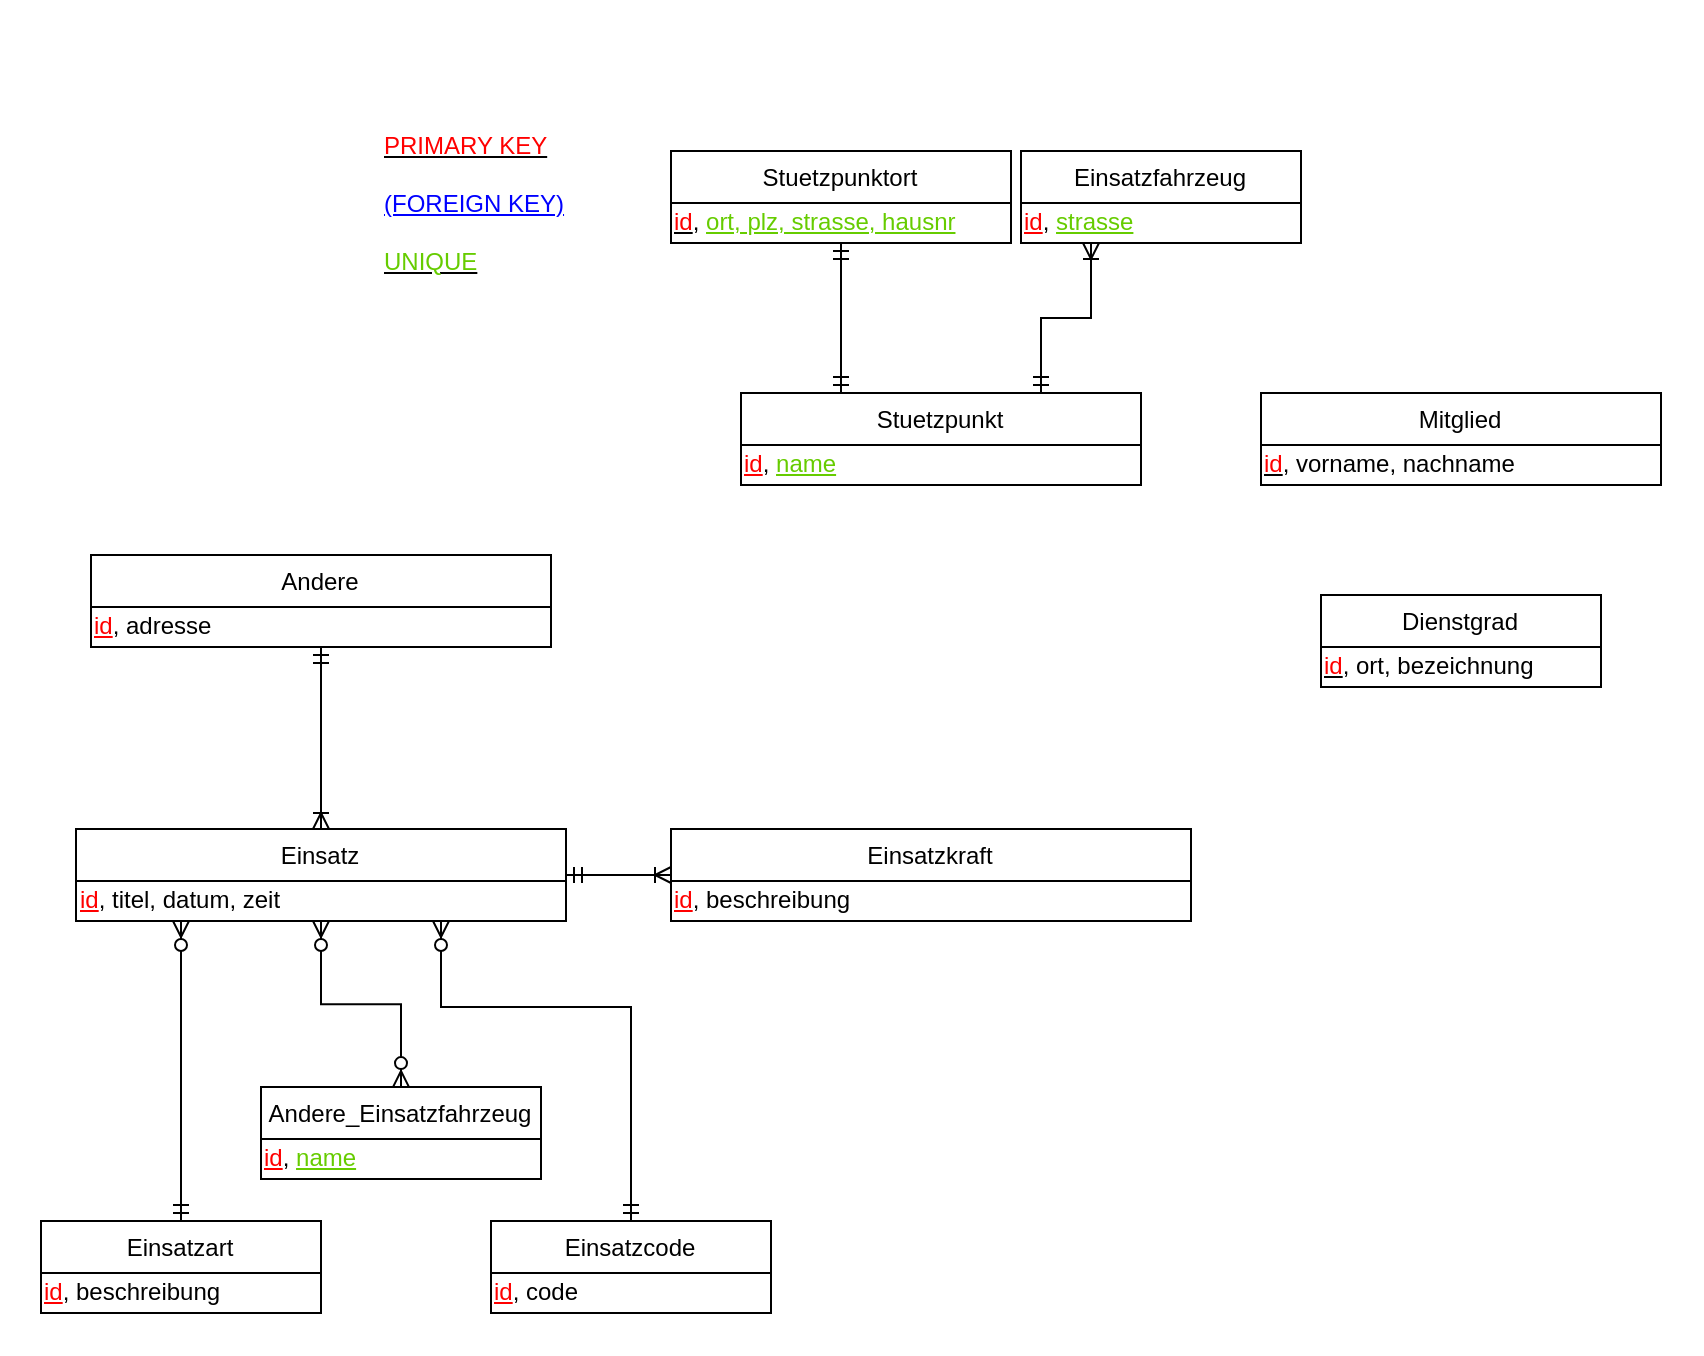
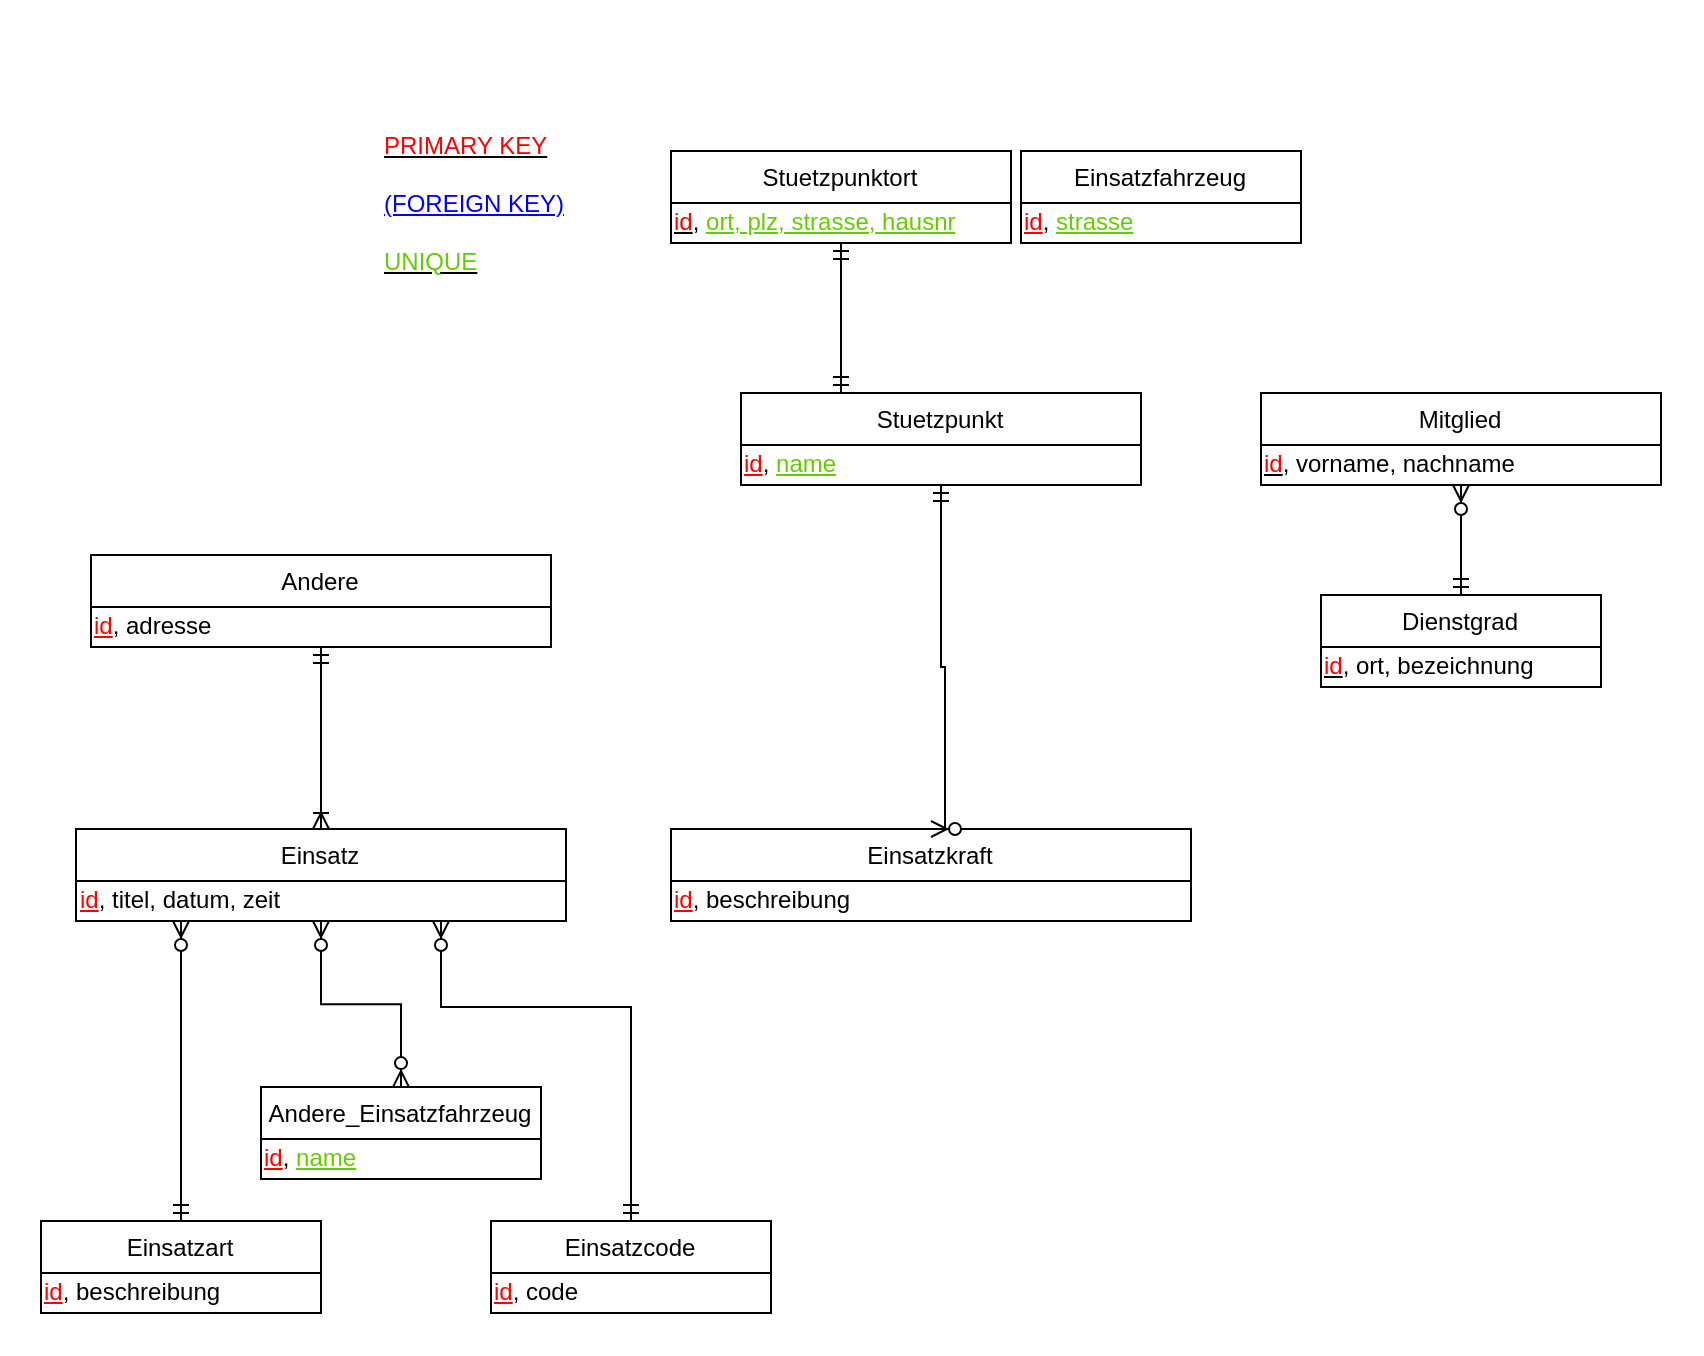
(1068, 318) -> none
none -> (1461, 539)
none -> (941, 657)
(619, 875) -> none
